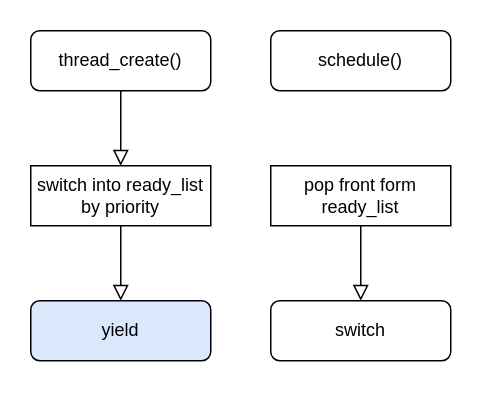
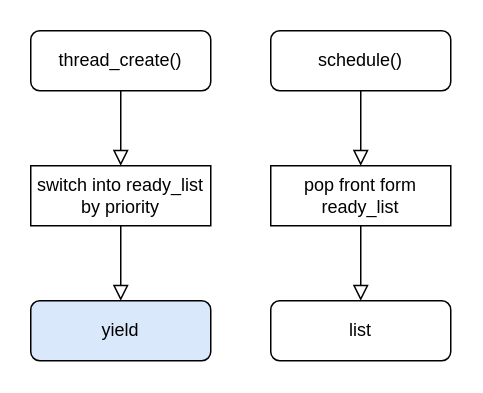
none -> (361, 120)
(361, 331) -> (361, 331)
